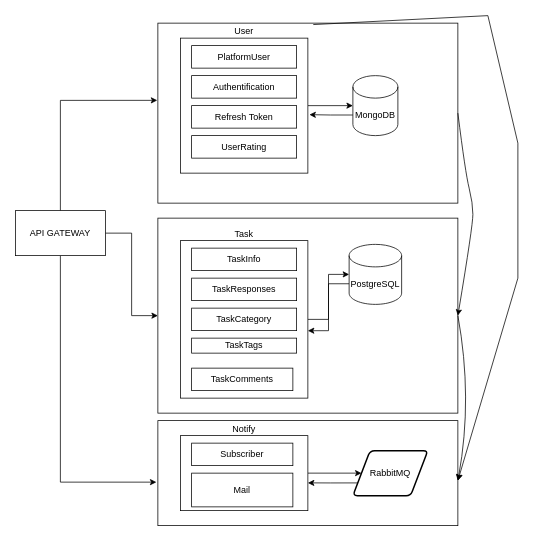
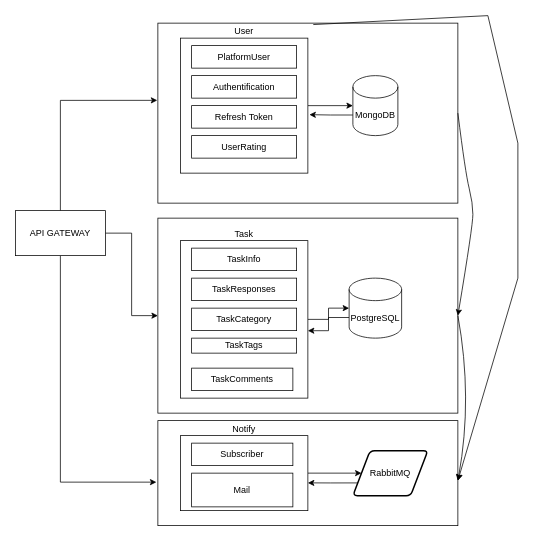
(375, 274) -> (375, 308)
